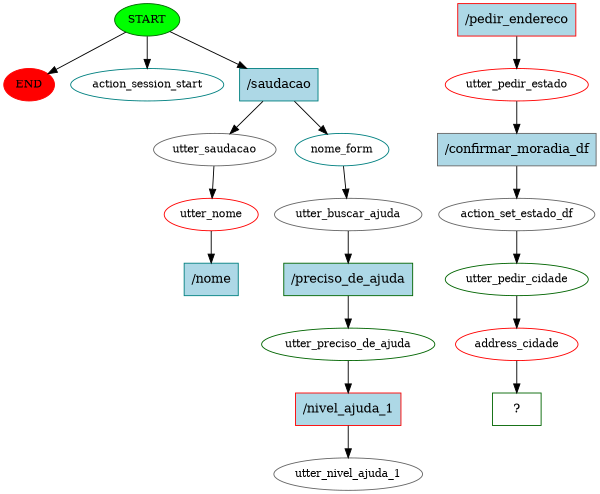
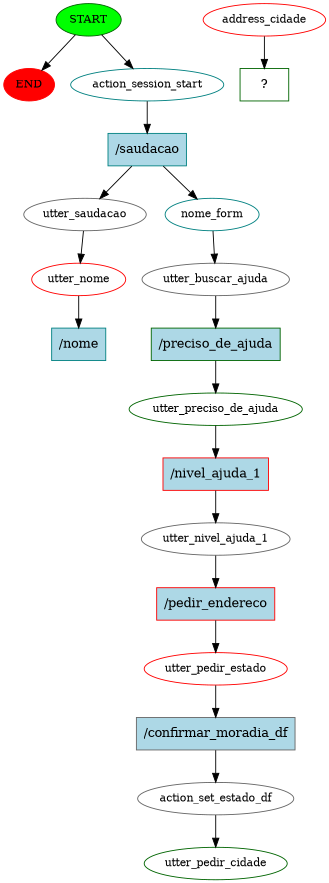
(204, 48) -> (147, 113)
(517, 307) -> none
none -> (216, 567)
